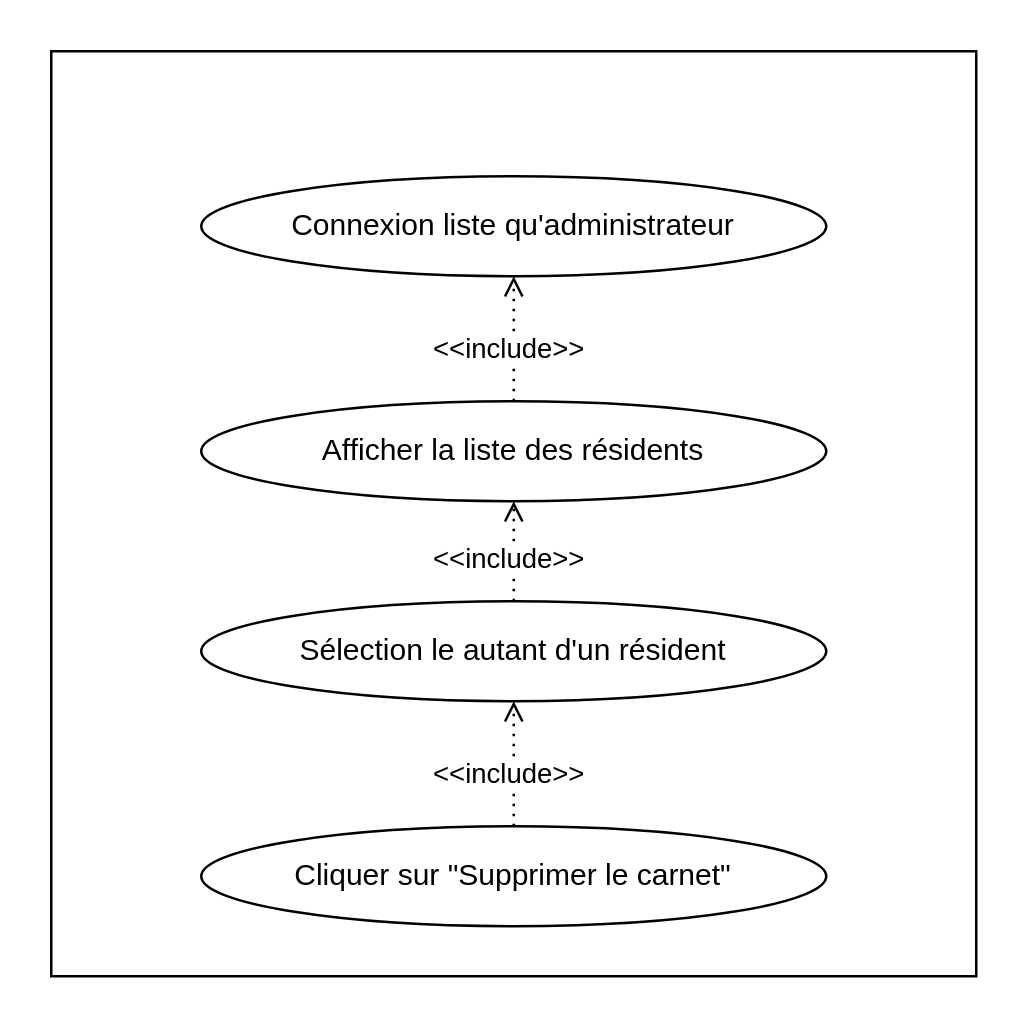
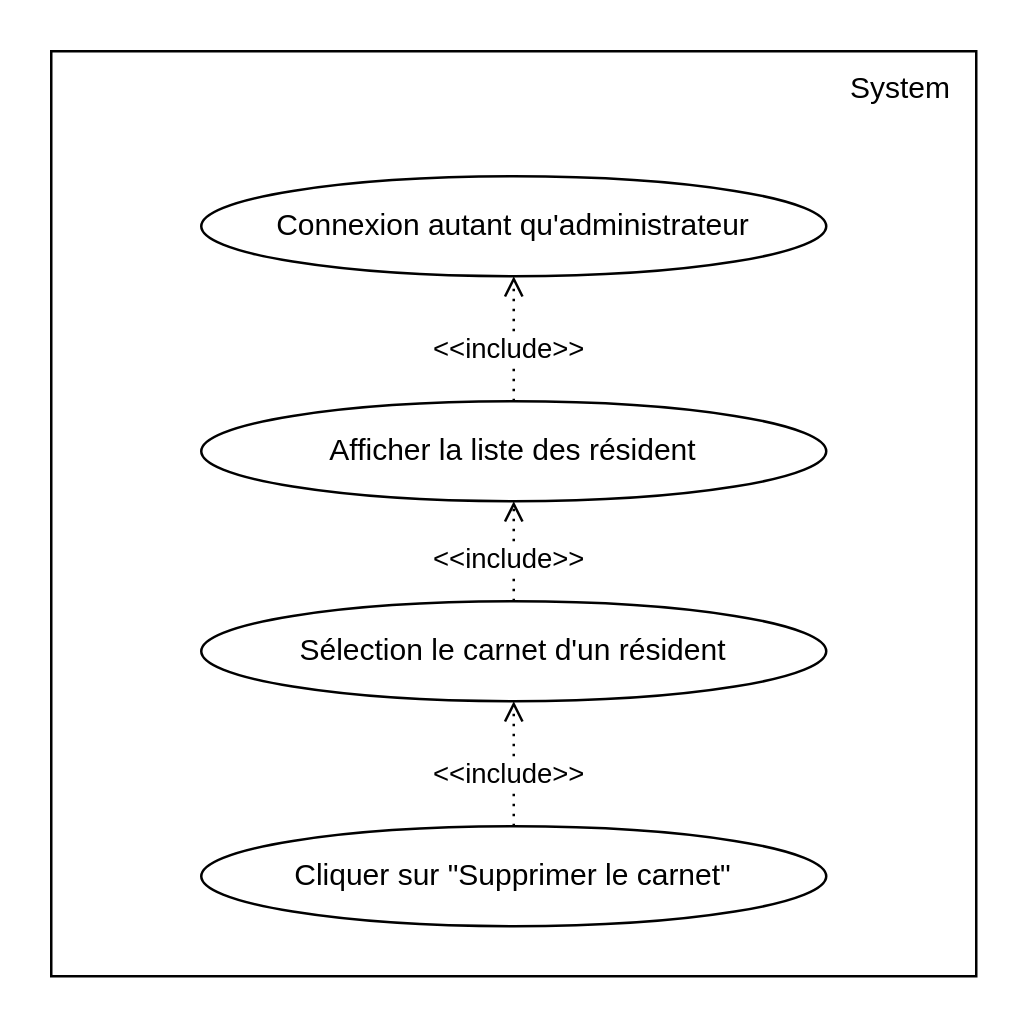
none -> (901, 89)
(514, 226) -> (514, 226)
(514, 451) -> (514, 451)
(514, 651) -> (514, 651)
